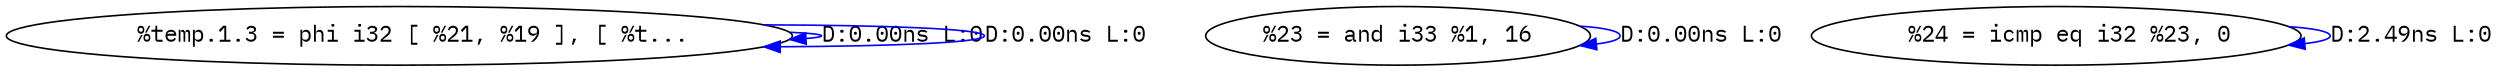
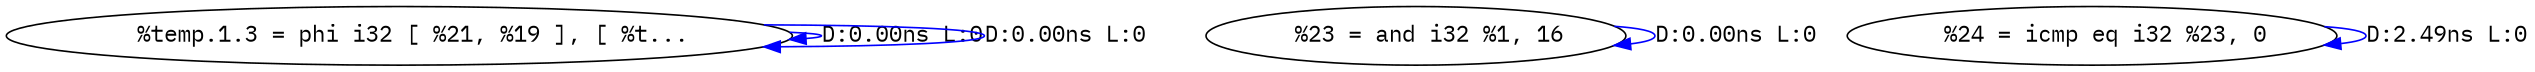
(1398, 36) -> (1416, 36)
